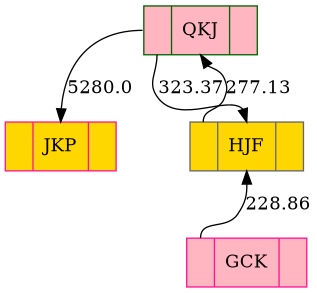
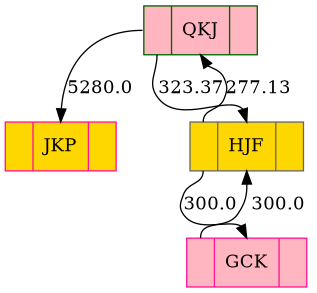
(278, 205) -> (278, 205)
none -> (186, 217)
